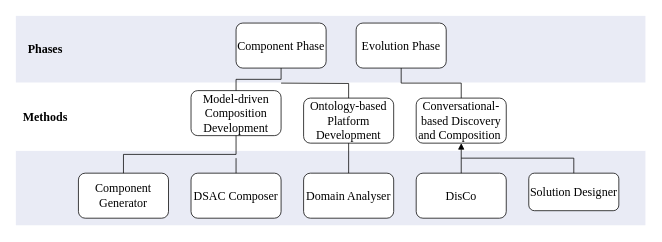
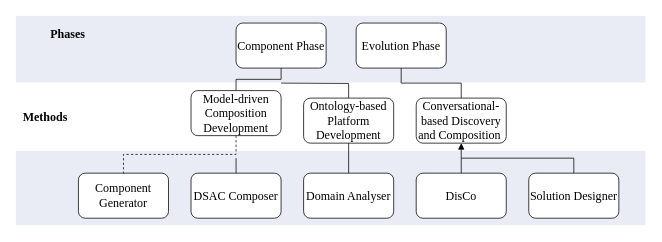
(45, 49) -> (68, 34)
(180, 154) -> (180, 154)
(573, 192) -> (573, 195)
